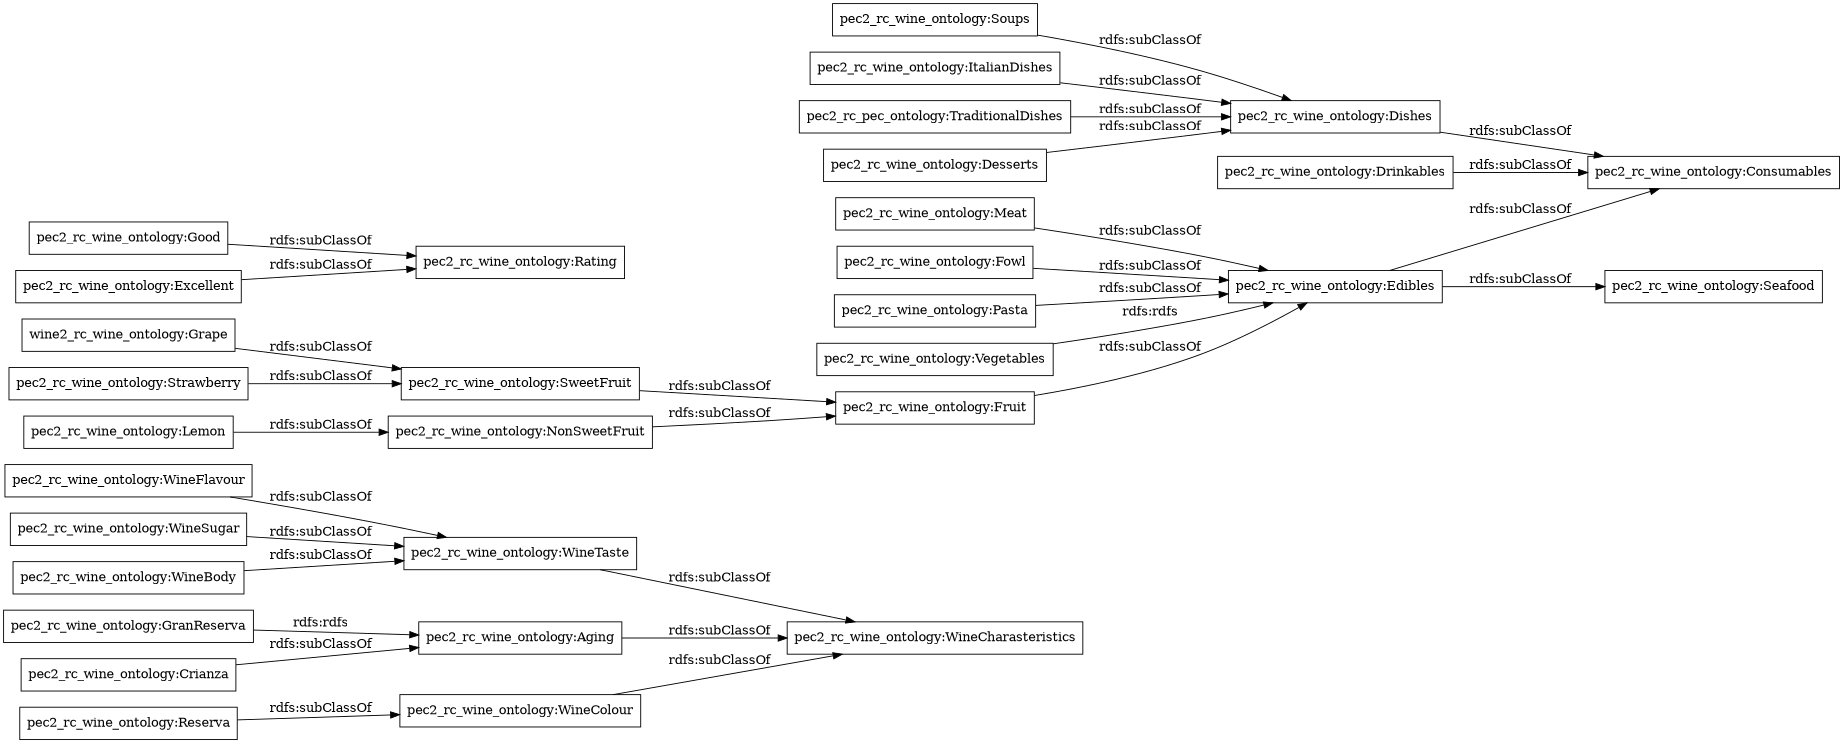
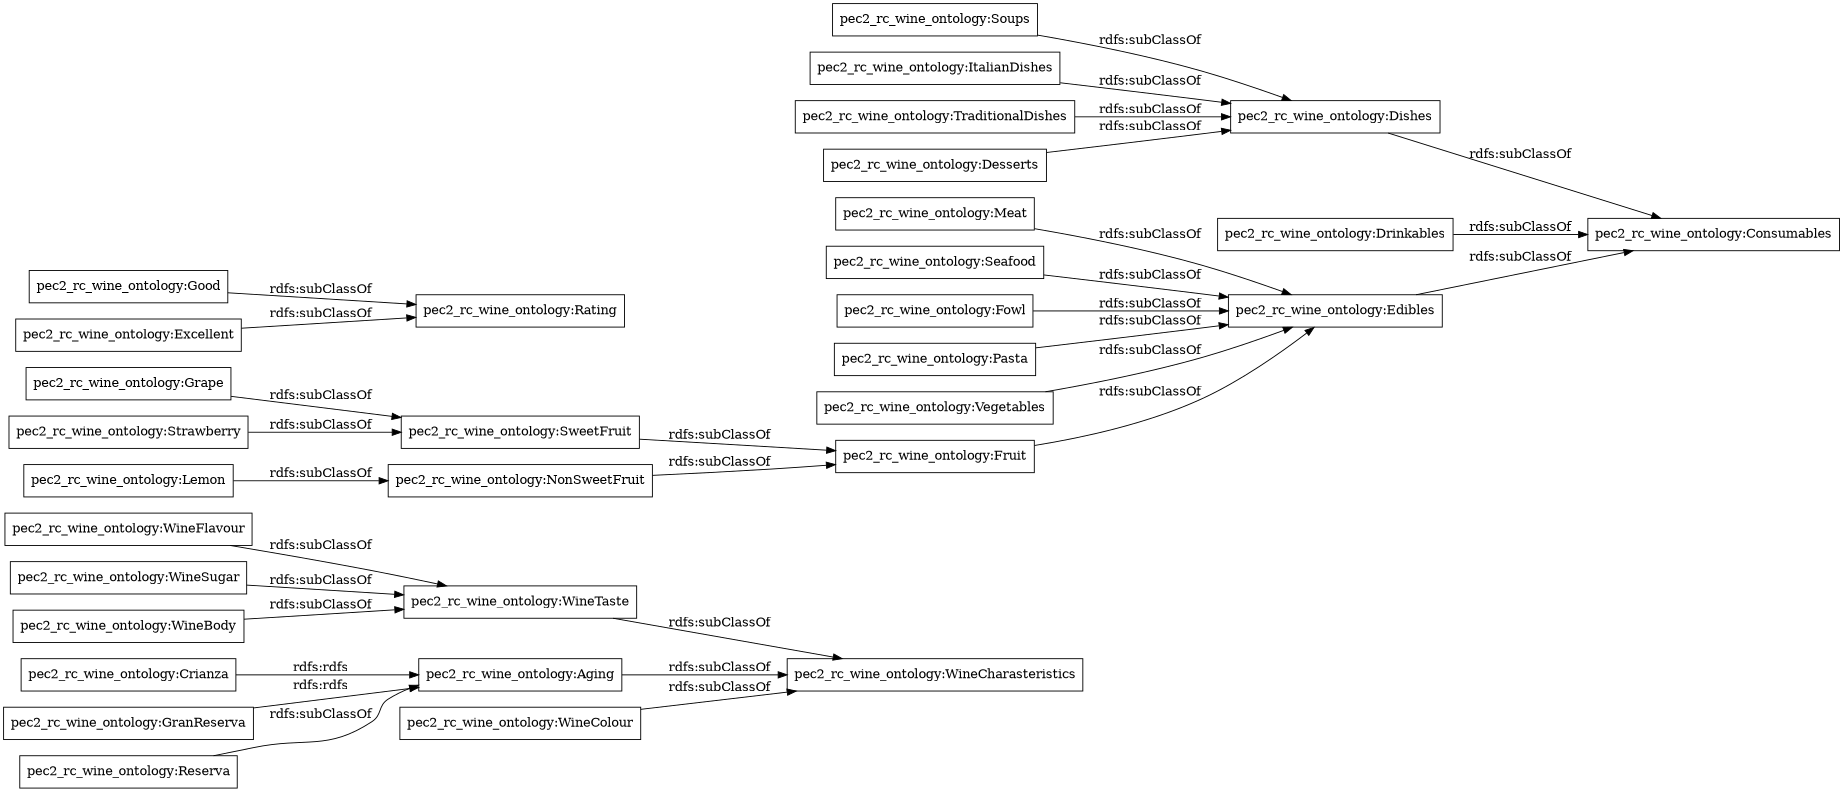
(935, 117) -> (935, 117)
(1519, 287) -> (1131, 285)
(1150, 312) -> (1150, 351)
(129, 335) -> (129, 384)
(321, 645) -> (321, 668)
(314, 717) -> (320, 741)
